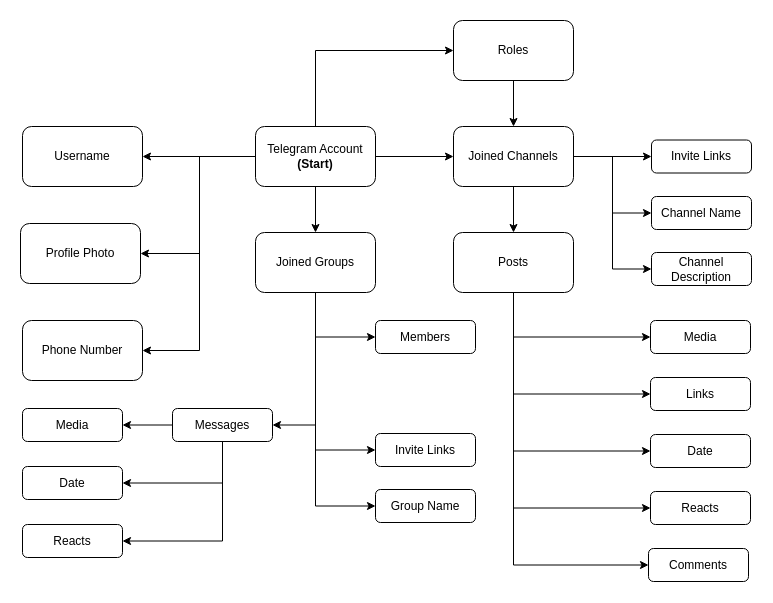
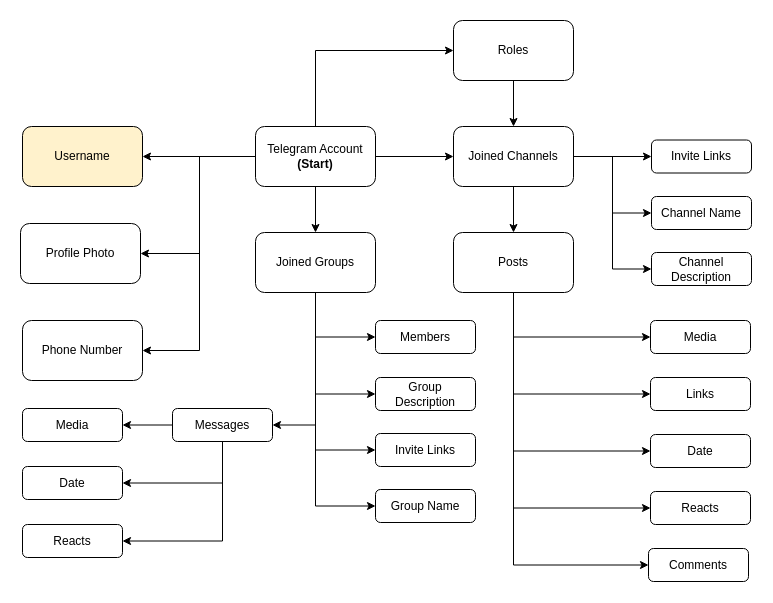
(83, 157) -> (83, 157)
none -> (343, 394)
none -> (426, 394)
